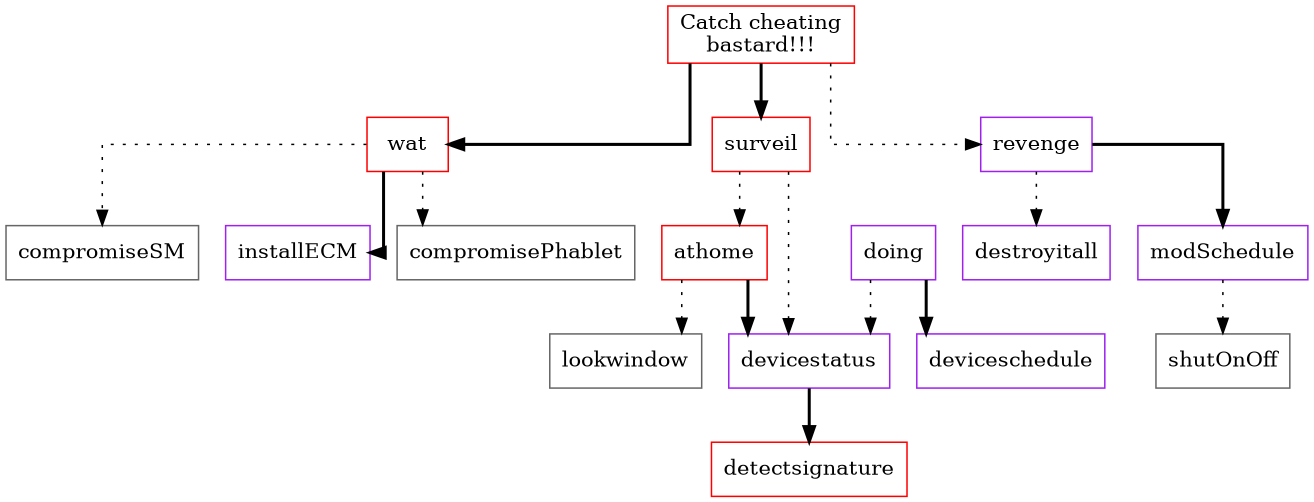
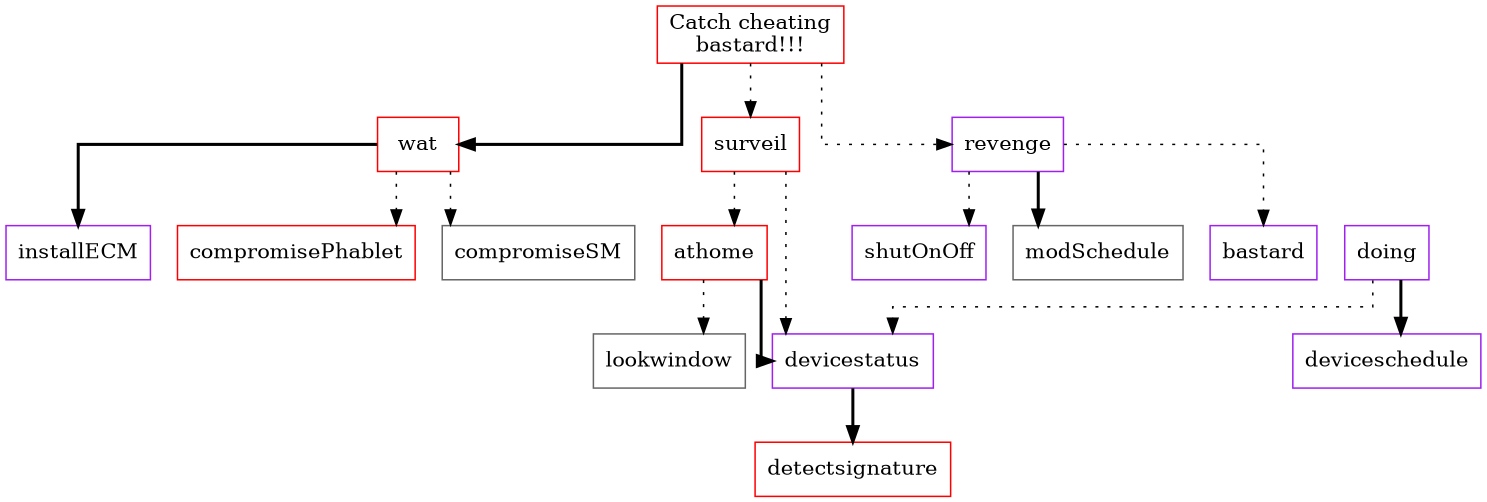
(761, 83) -> (751, 83)
(516, 253) -> (296, 253)
(1036, 253) -> (1264, 253)
(1223, 253) -> (1098, 253)
(1223, 299) -> (969, 191)
(1223, 361) -> (919, 253)
